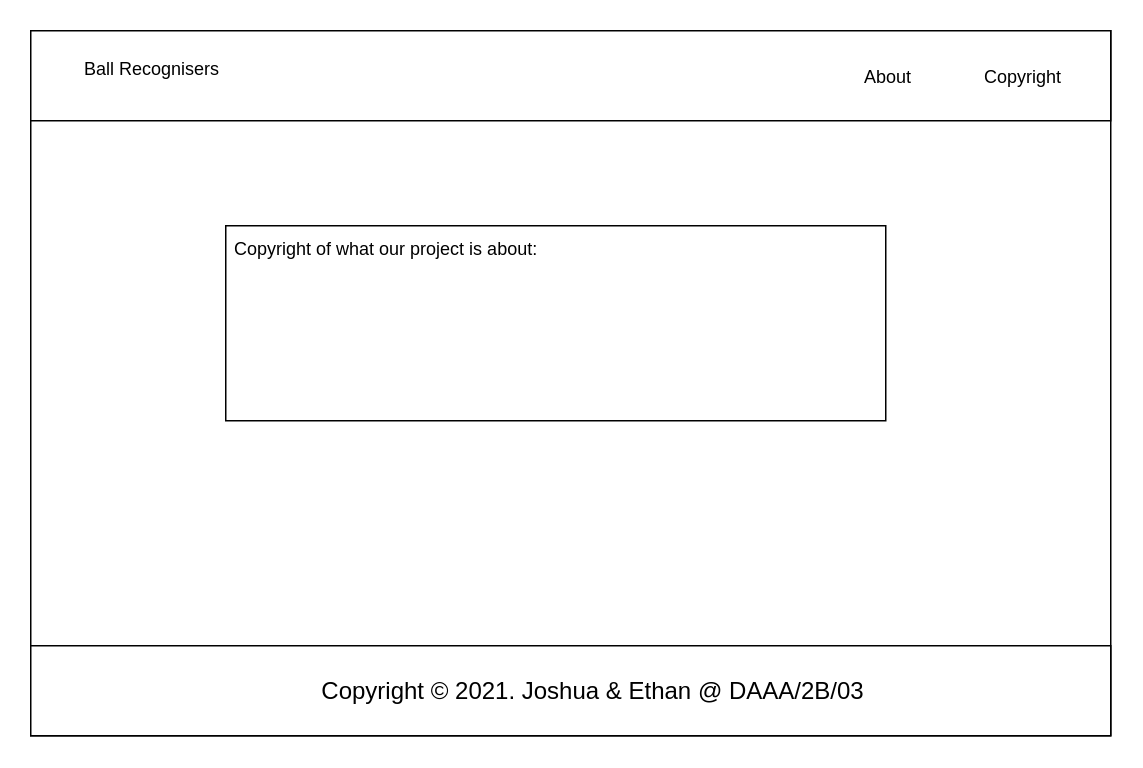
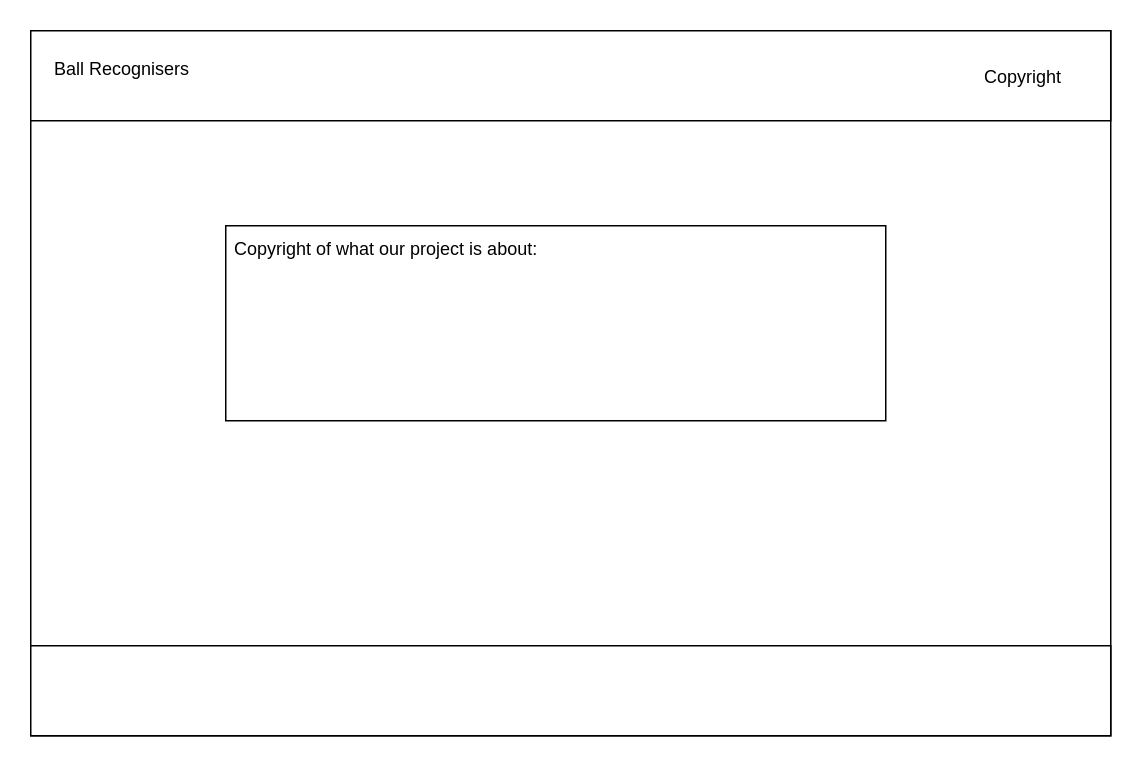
(188, 68) -> (158, 68)
(916, 76) -> none
(593, 691) -> none
